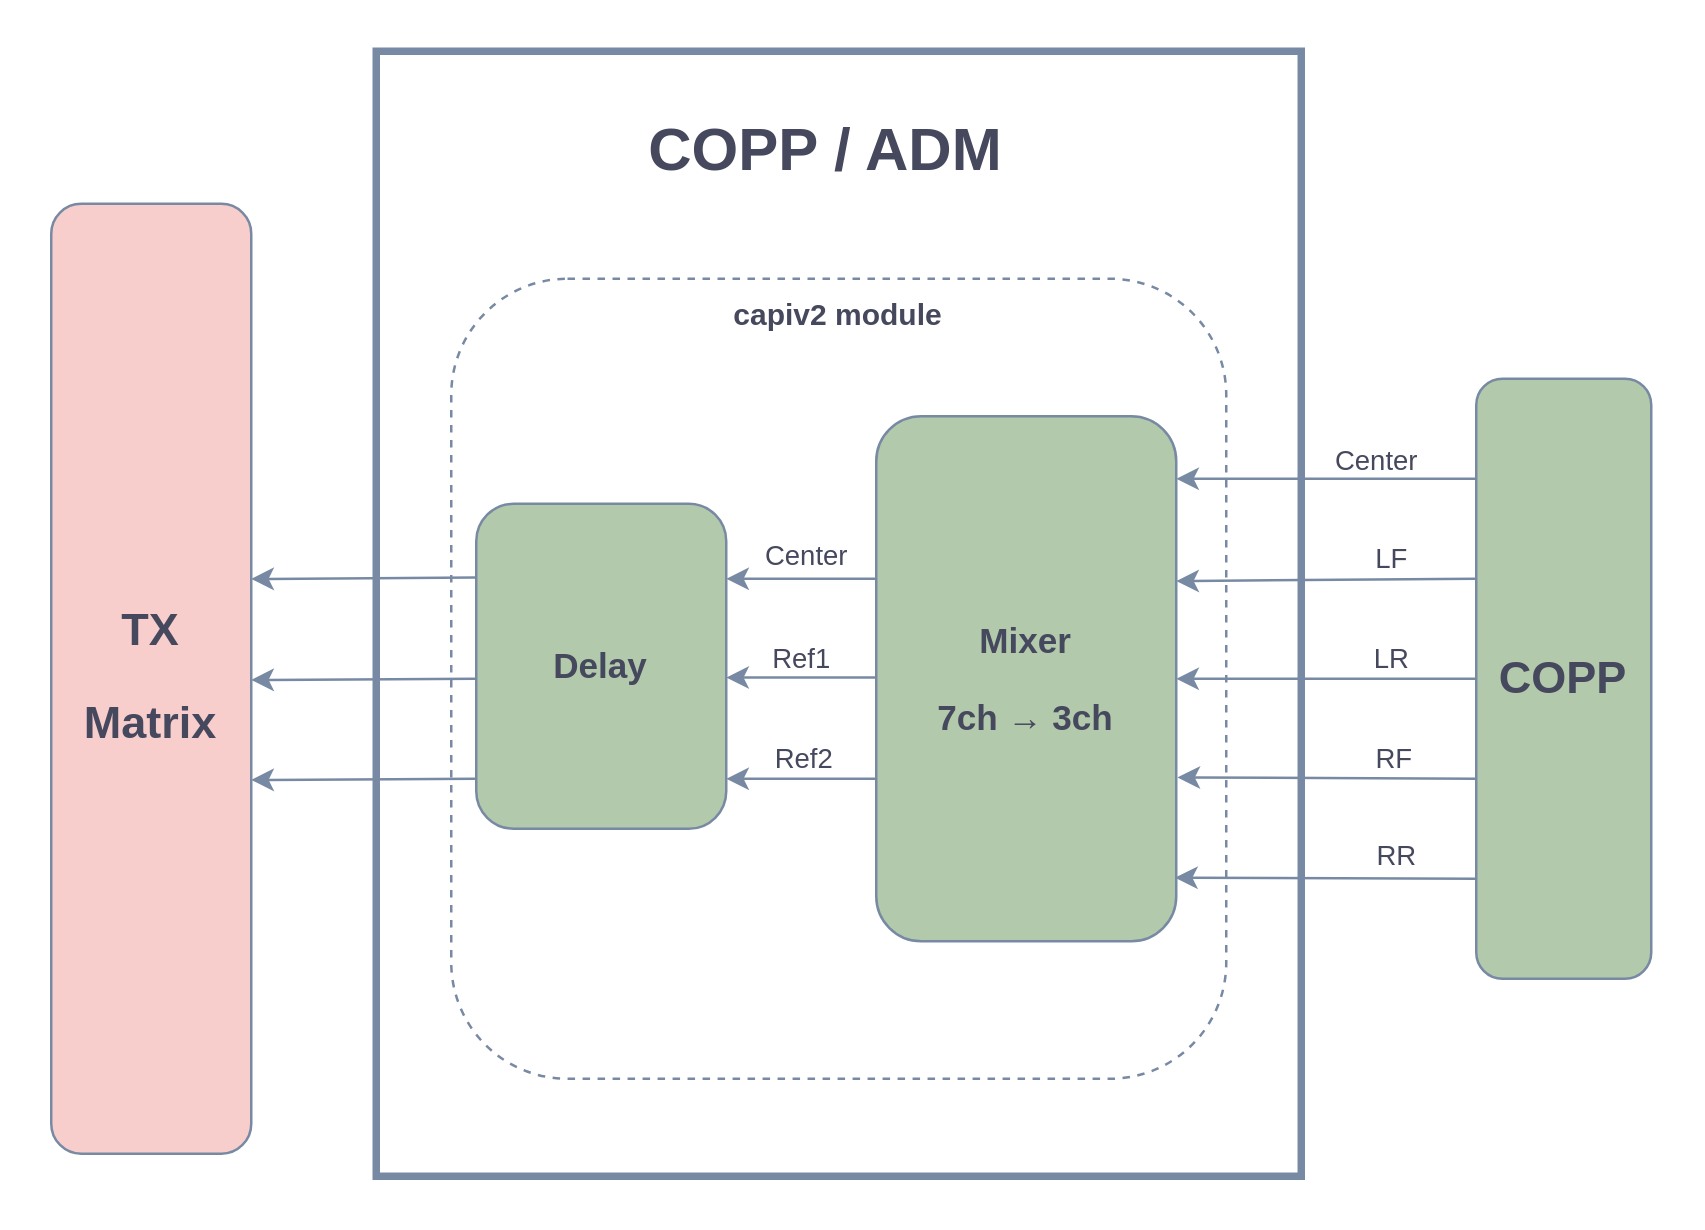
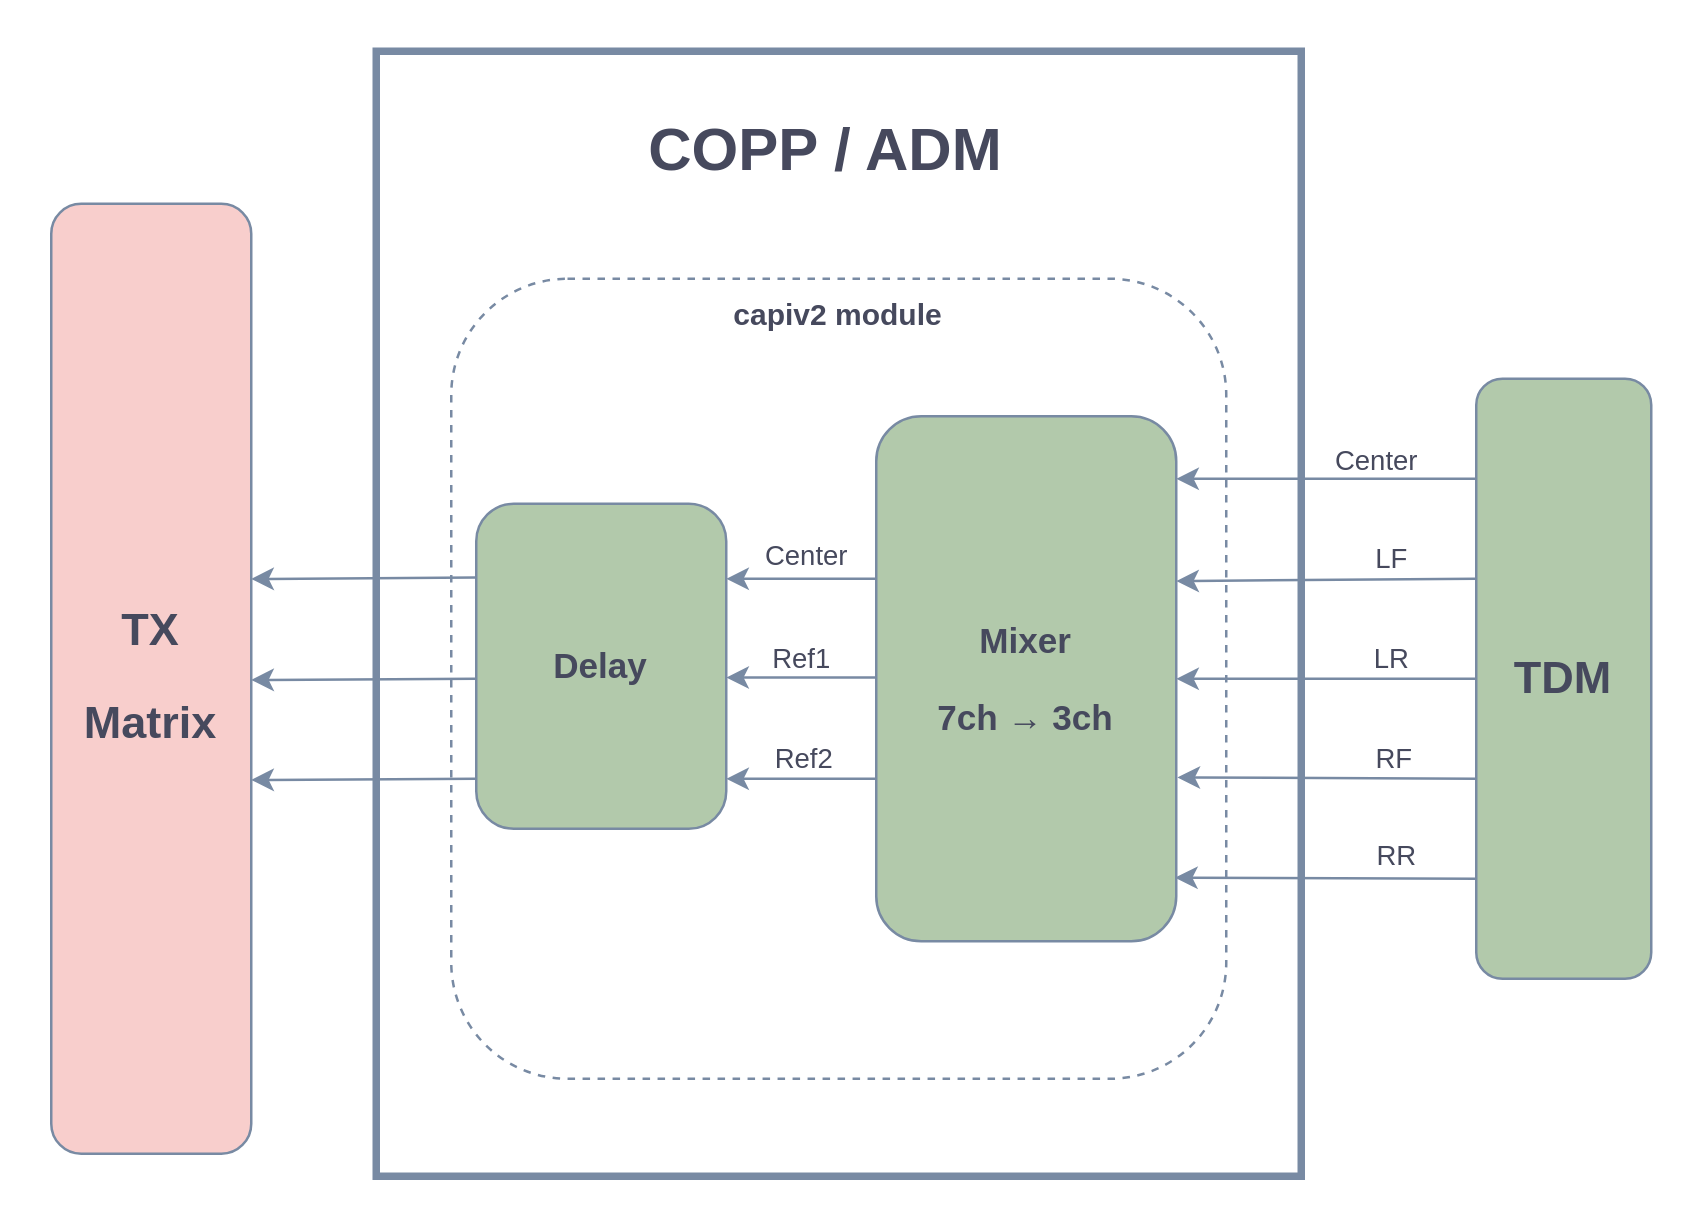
(1564, 679) -> (1564, 679)
